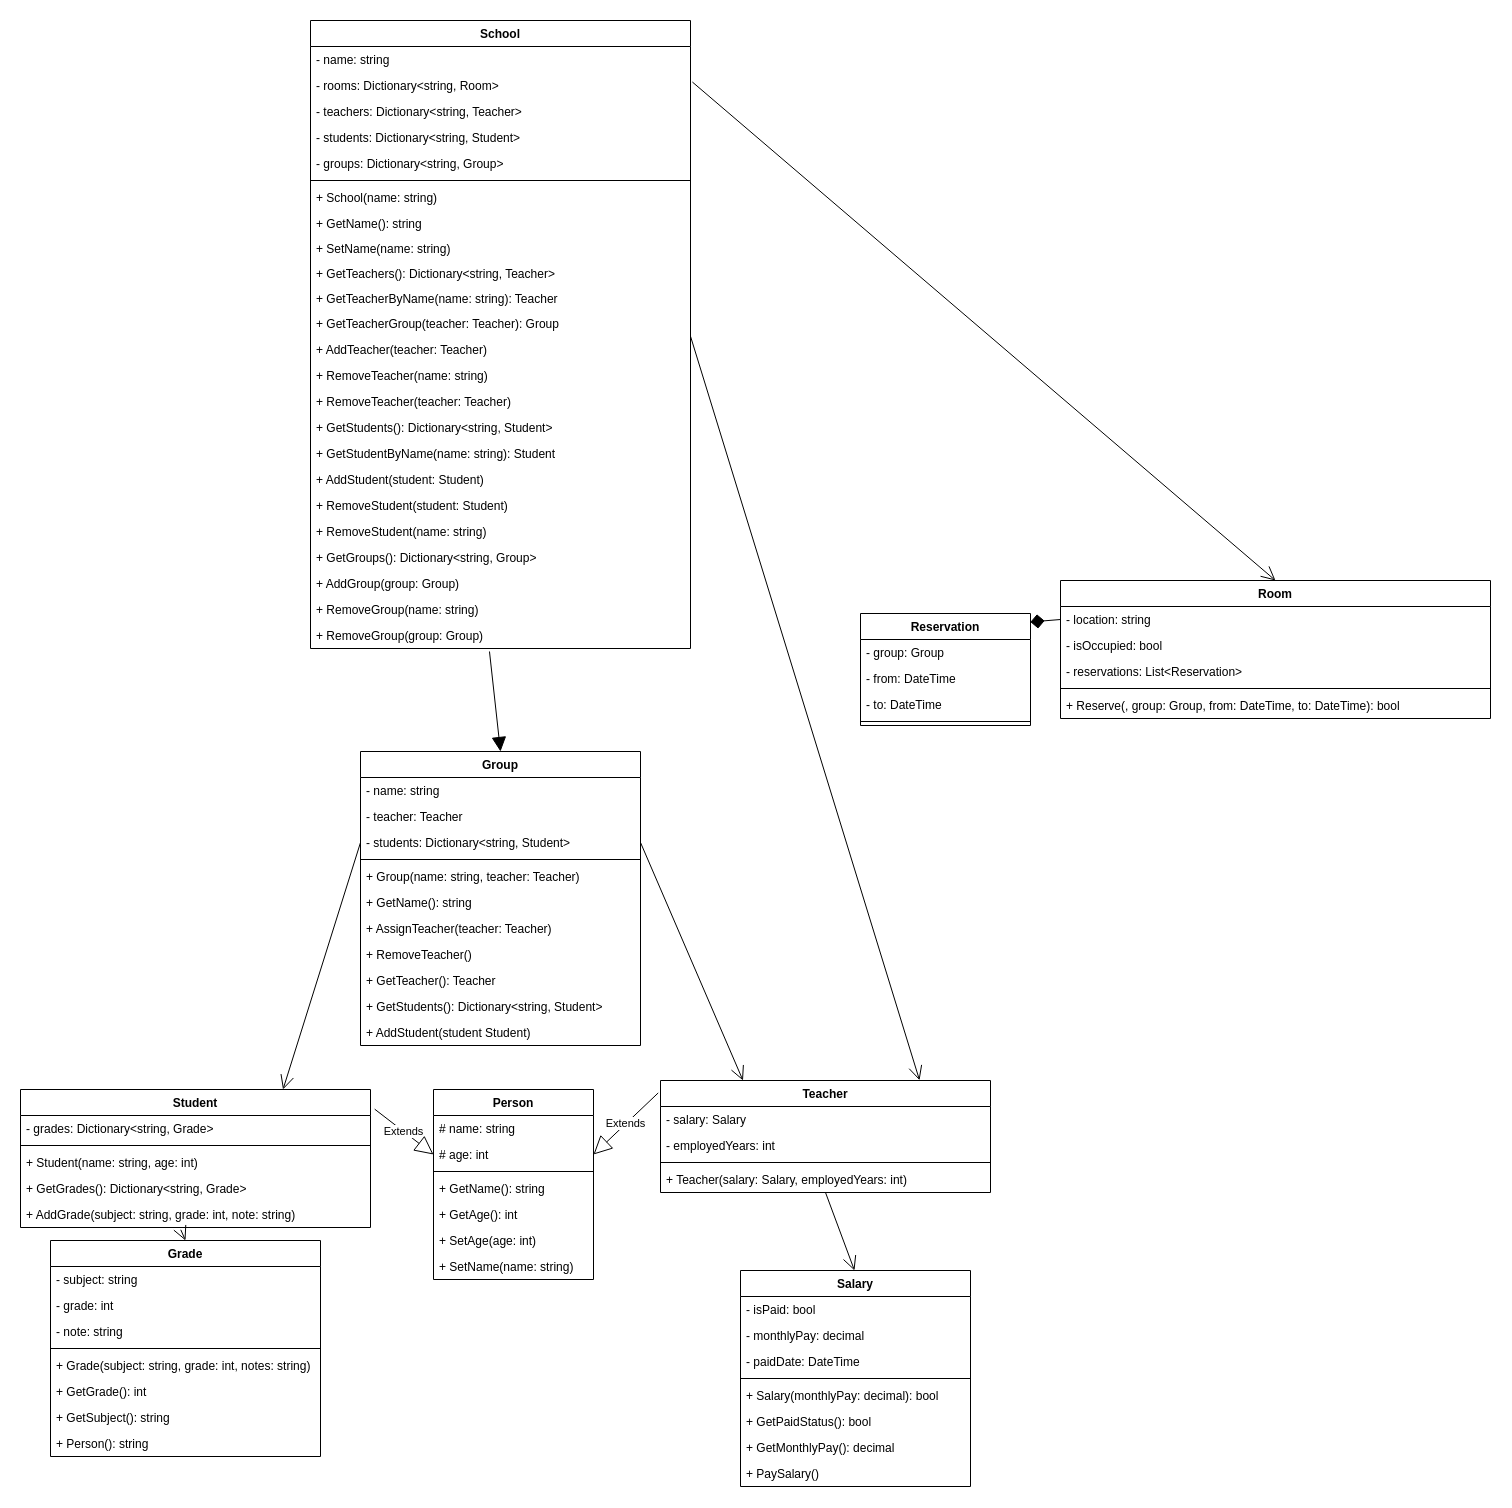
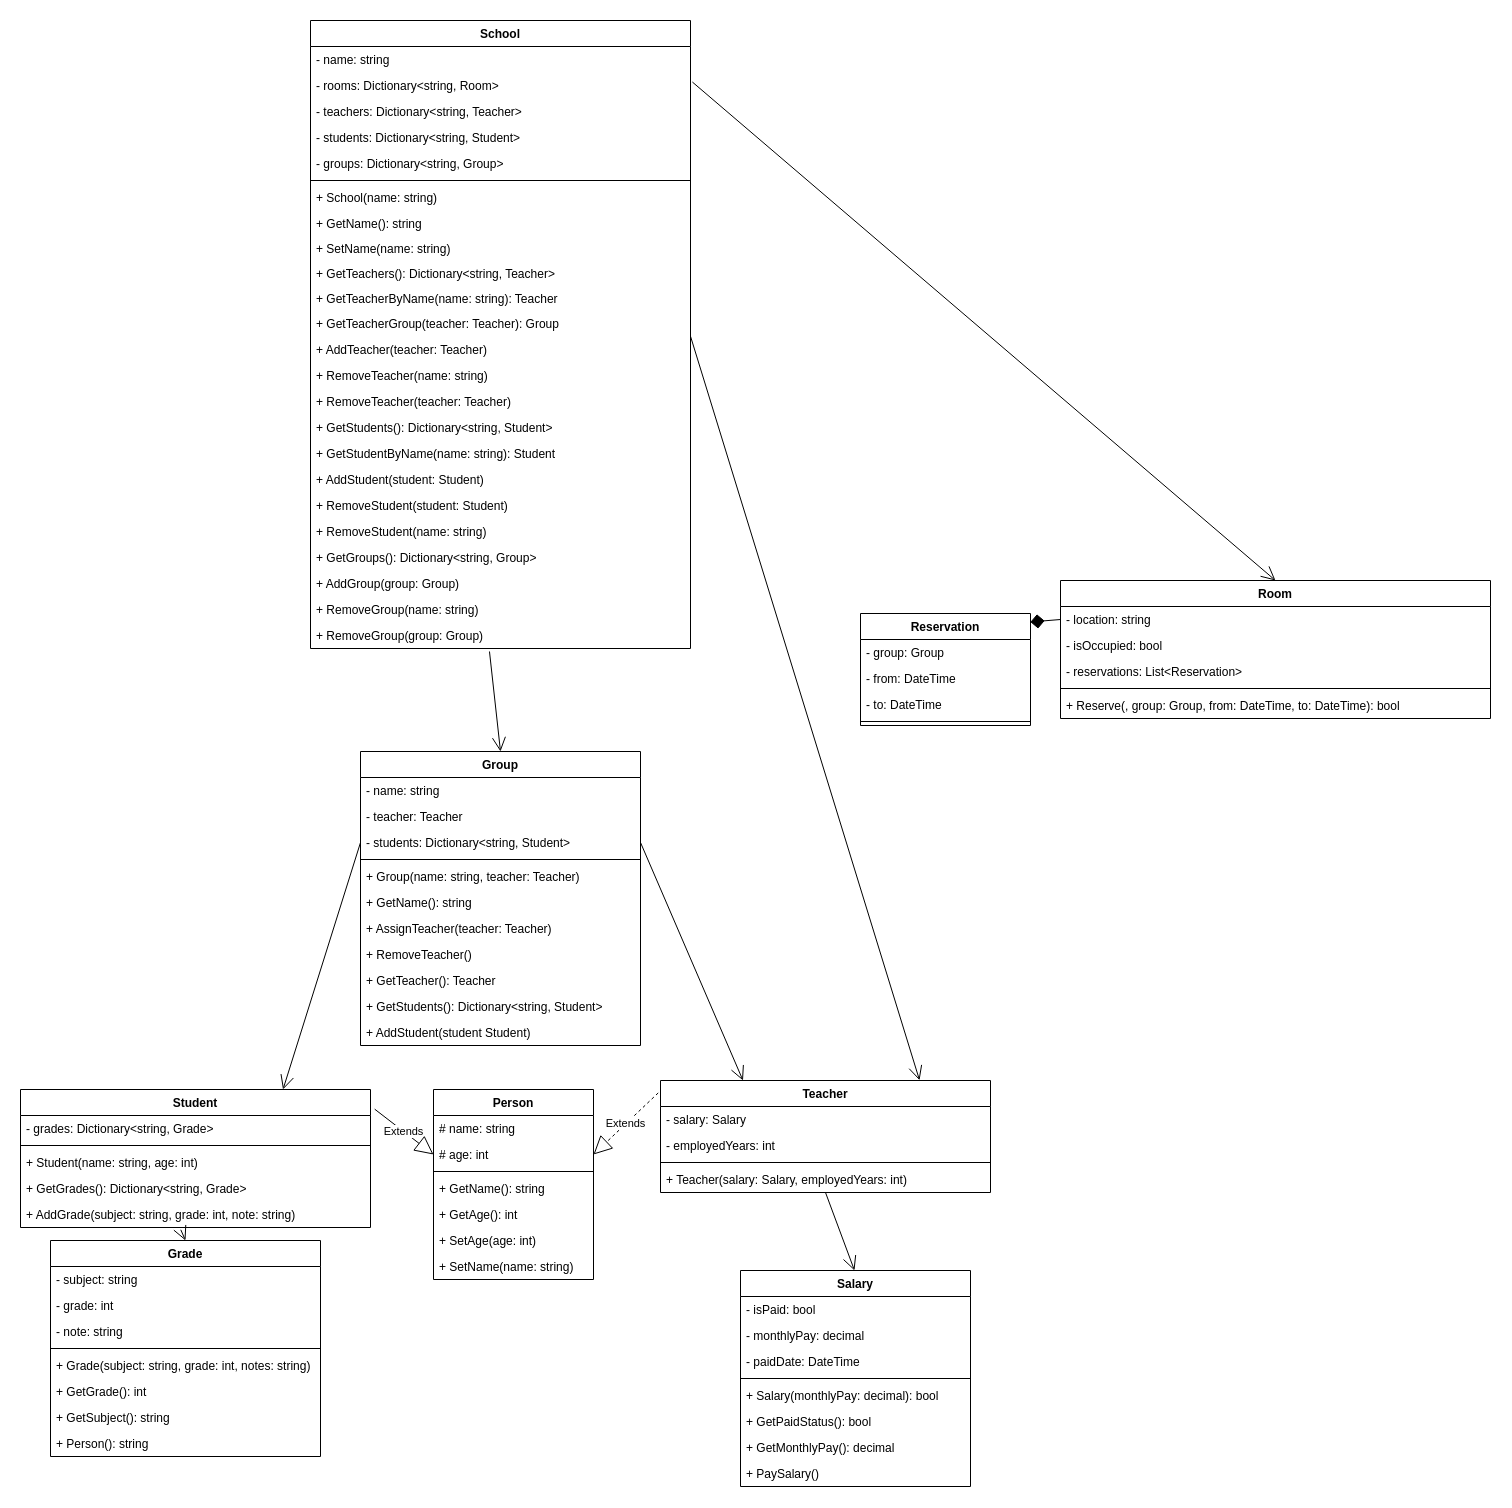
(499, 736) -> (499, 742)
(645, 1105) -> (645, 1105)
